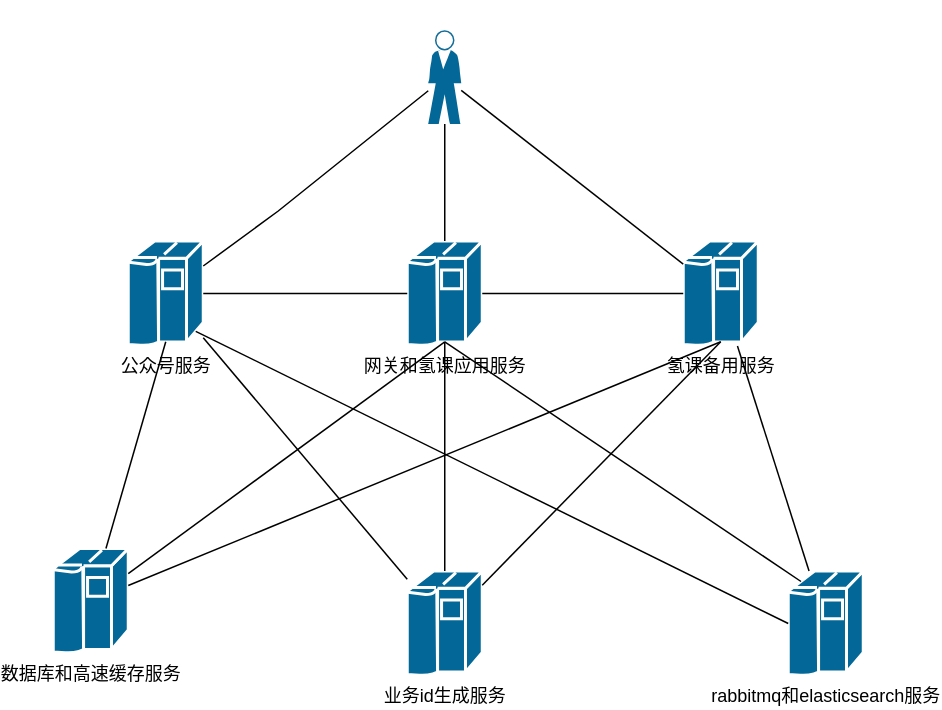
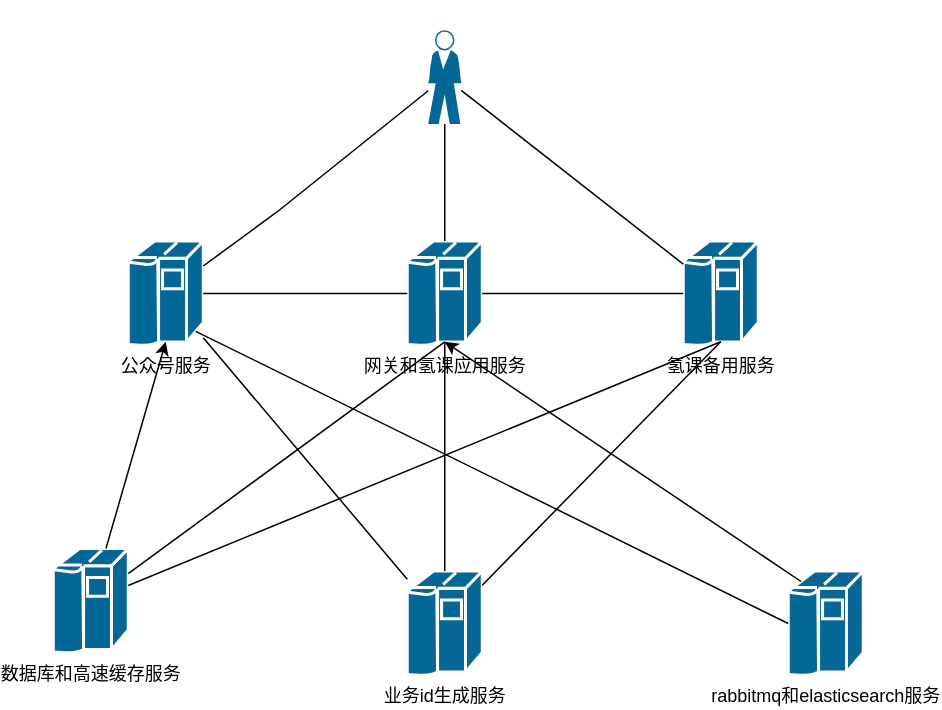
(451, 345) -> (454, 347)
(164, 348) -> (163, 353)
(773, 458) -> none
